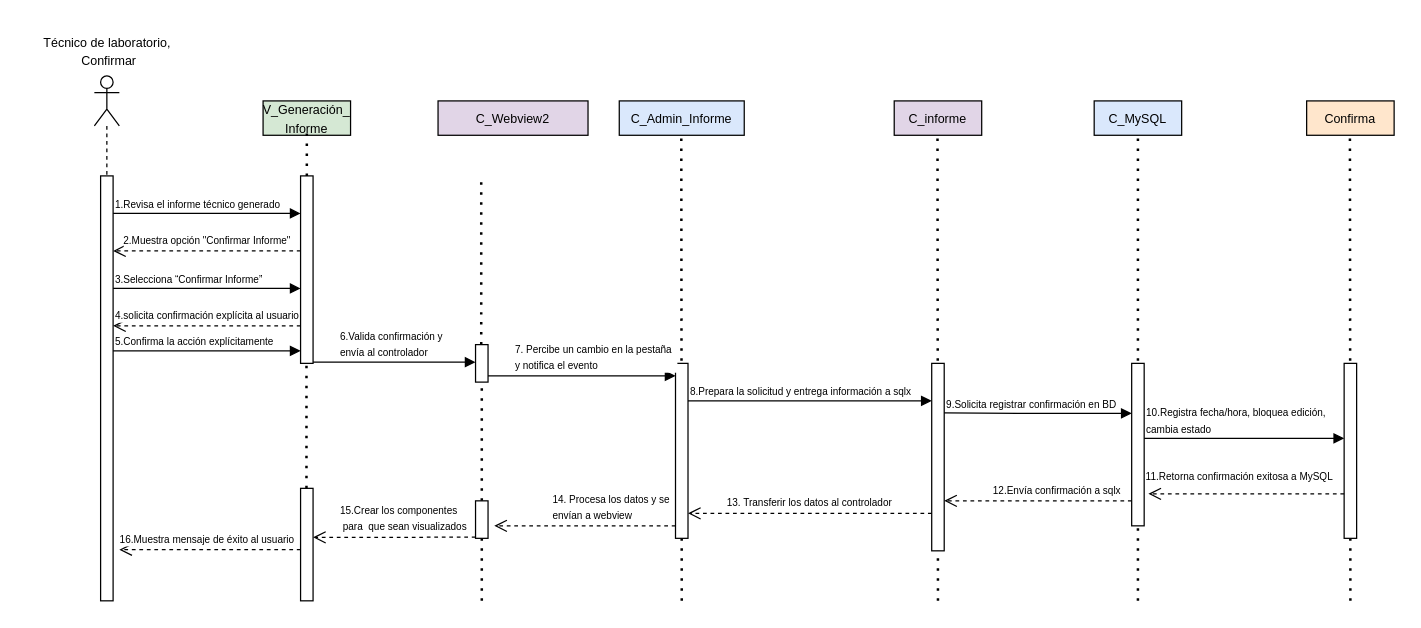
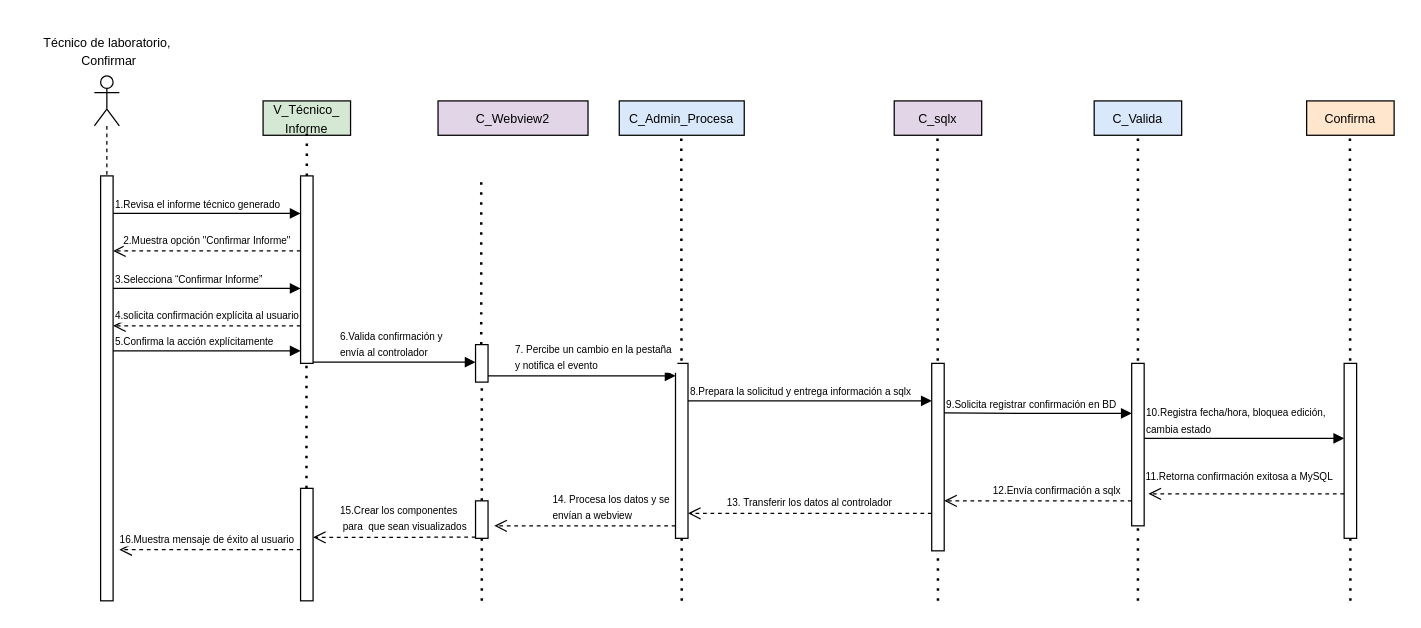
(307, 118) -> (307, 118)
(682, 118) -> (682, 118)
(938, 118) -> (938, 118)
(1138, 118) -> (1138, 118)
